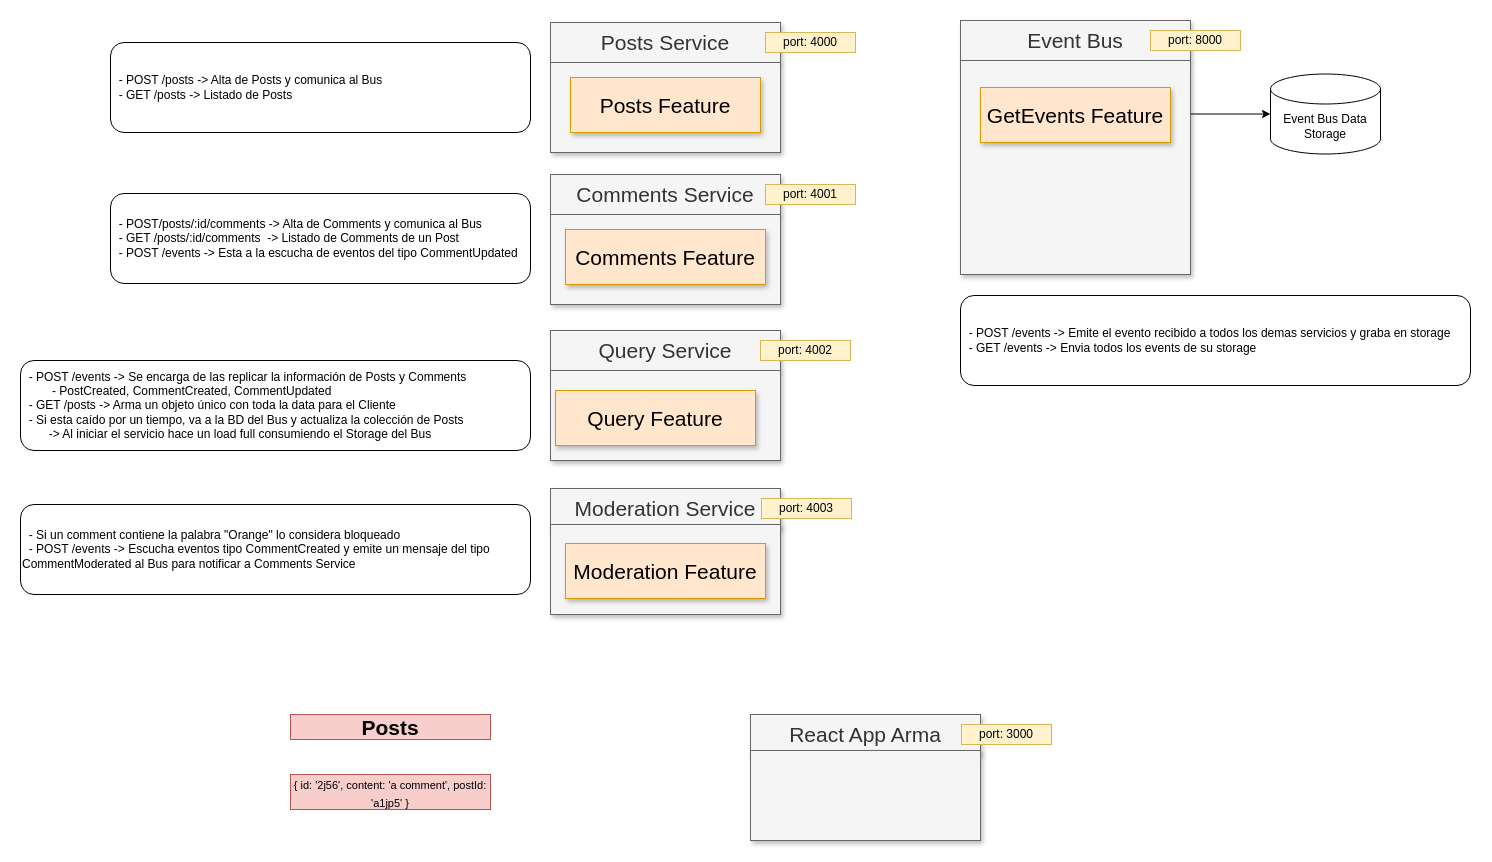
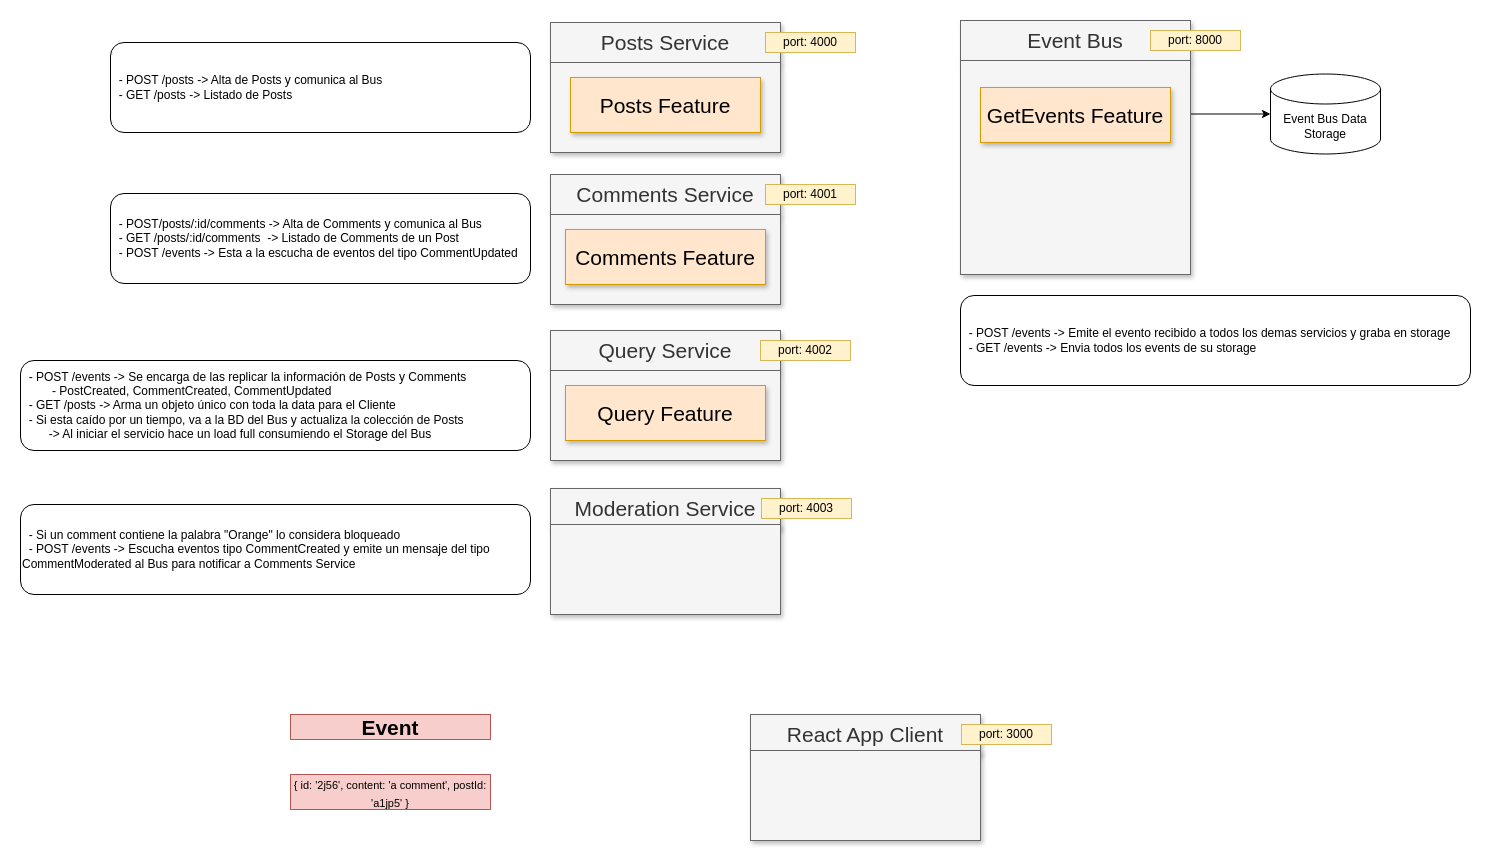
(656, 418) -> (666, 413)
(666, 571) -> none
(391, 728) -> (391, 728)
(866, 735) -> (866, 735)
